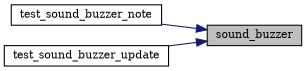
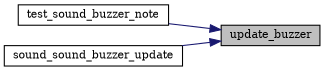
(254, 35) -> (271, 35)
(86, 56) -> (93, 56)
